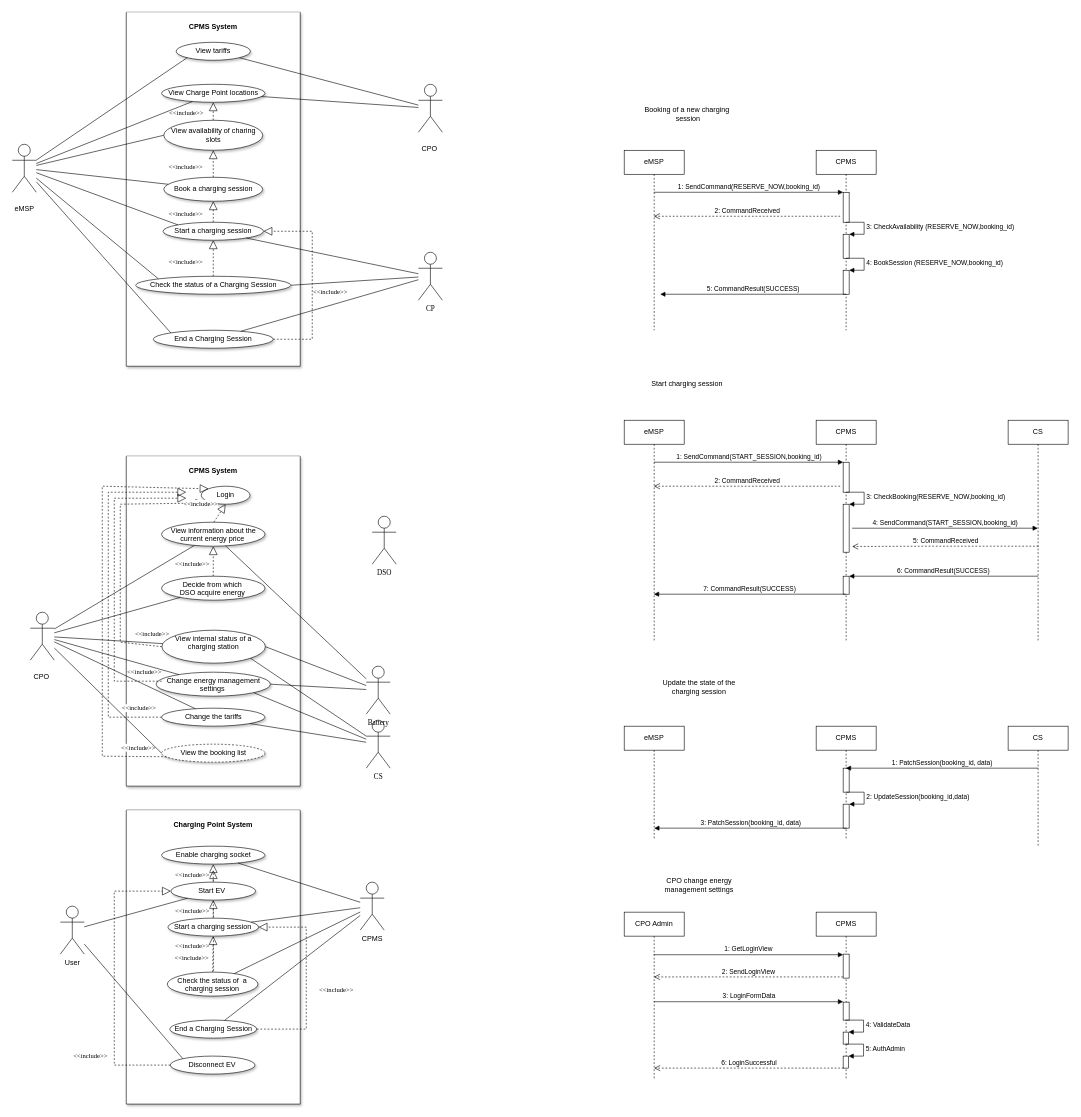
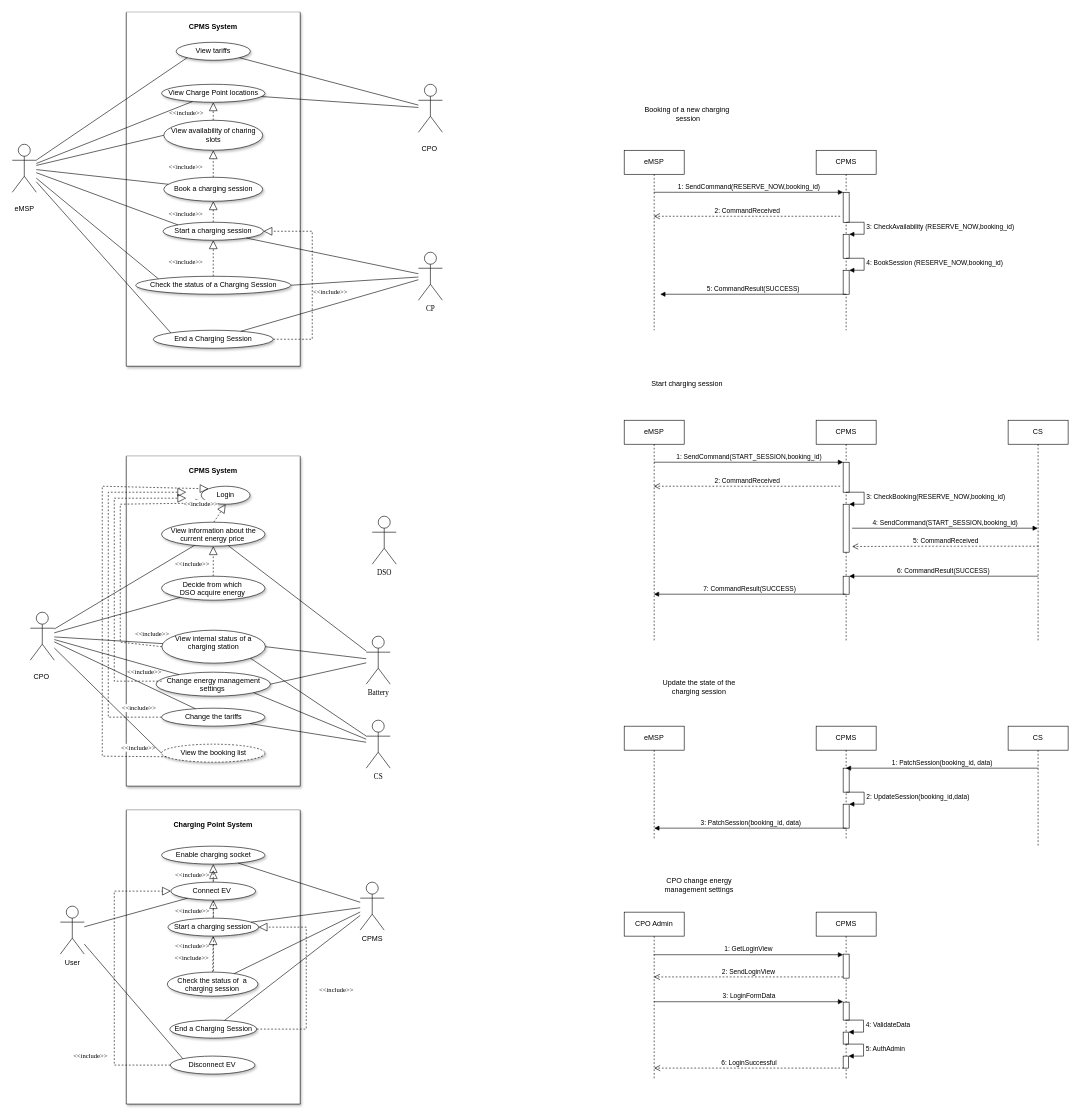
(378, 690) -> (378, 660)
(213, 891) -> (213, 891)
